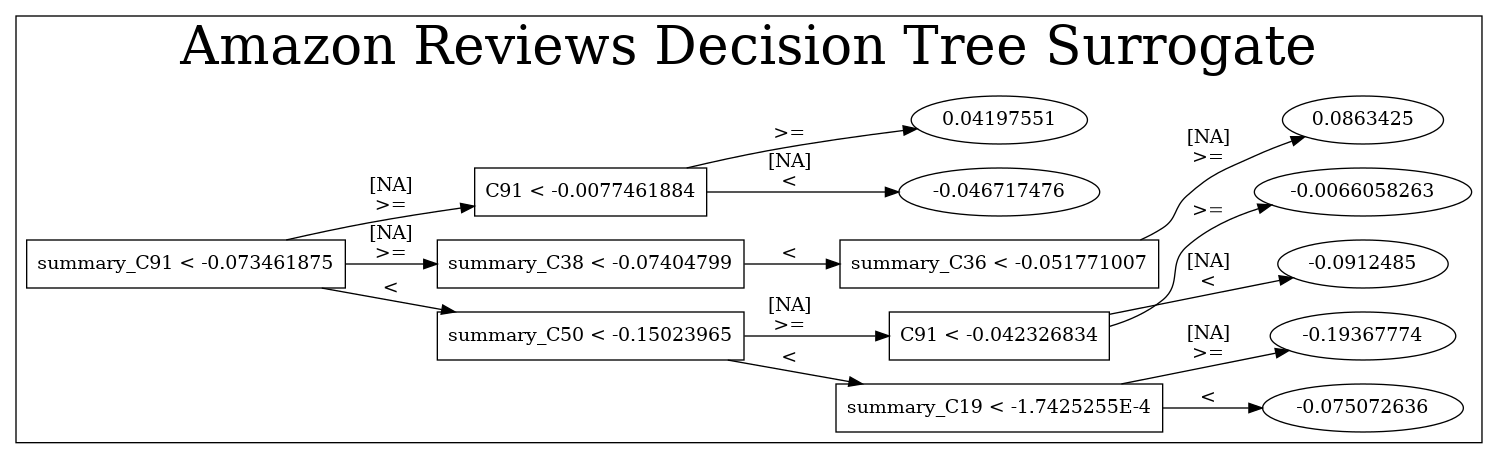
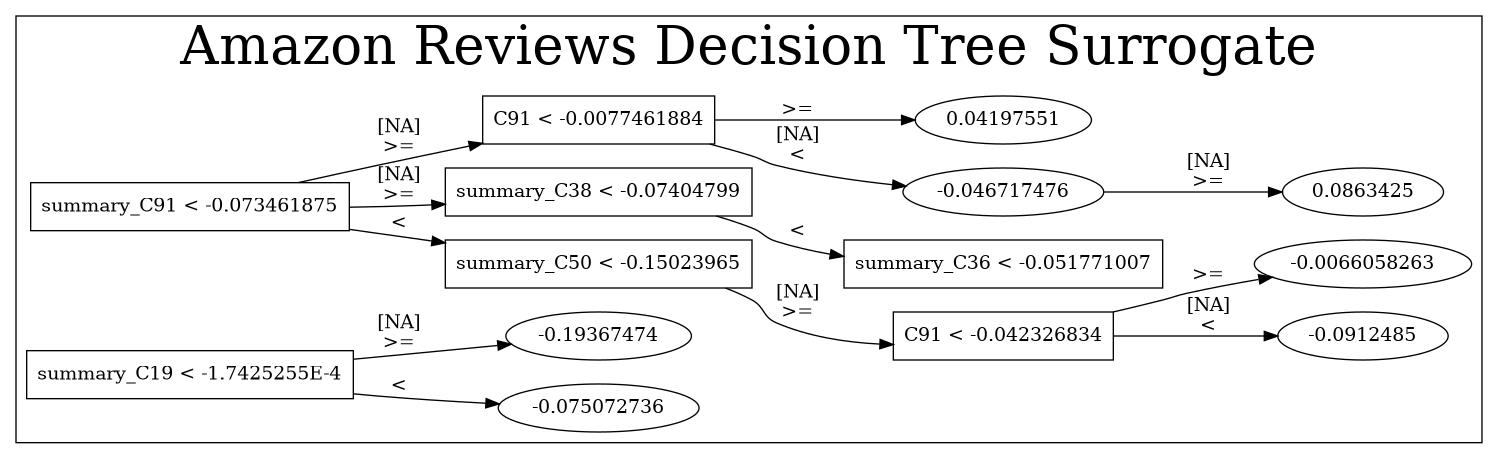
(1208, 179) -> (1186, 192)
(1363, 336) -> (599, 336)
(788, 371) -> none
(1363, 408) -> (599, 408)
